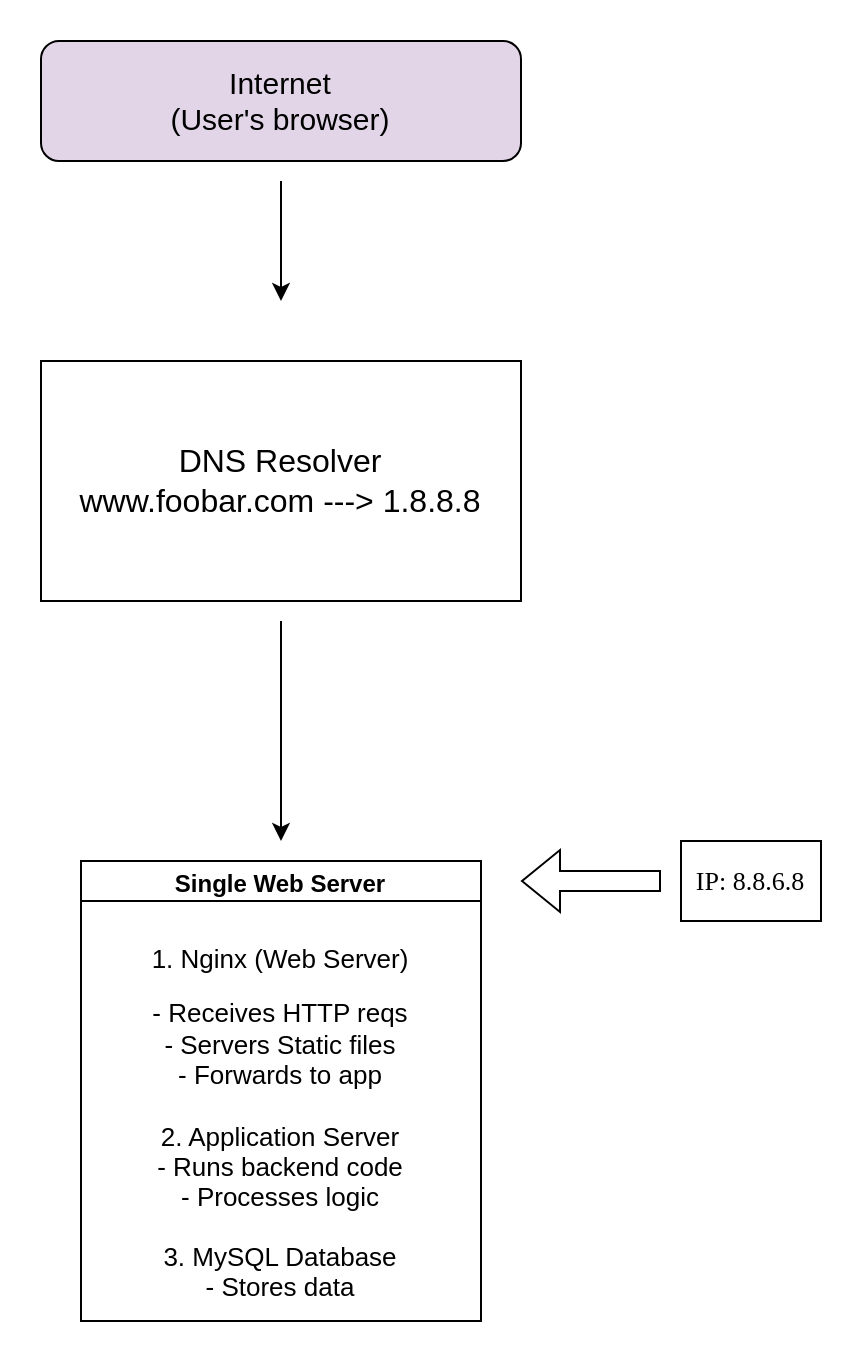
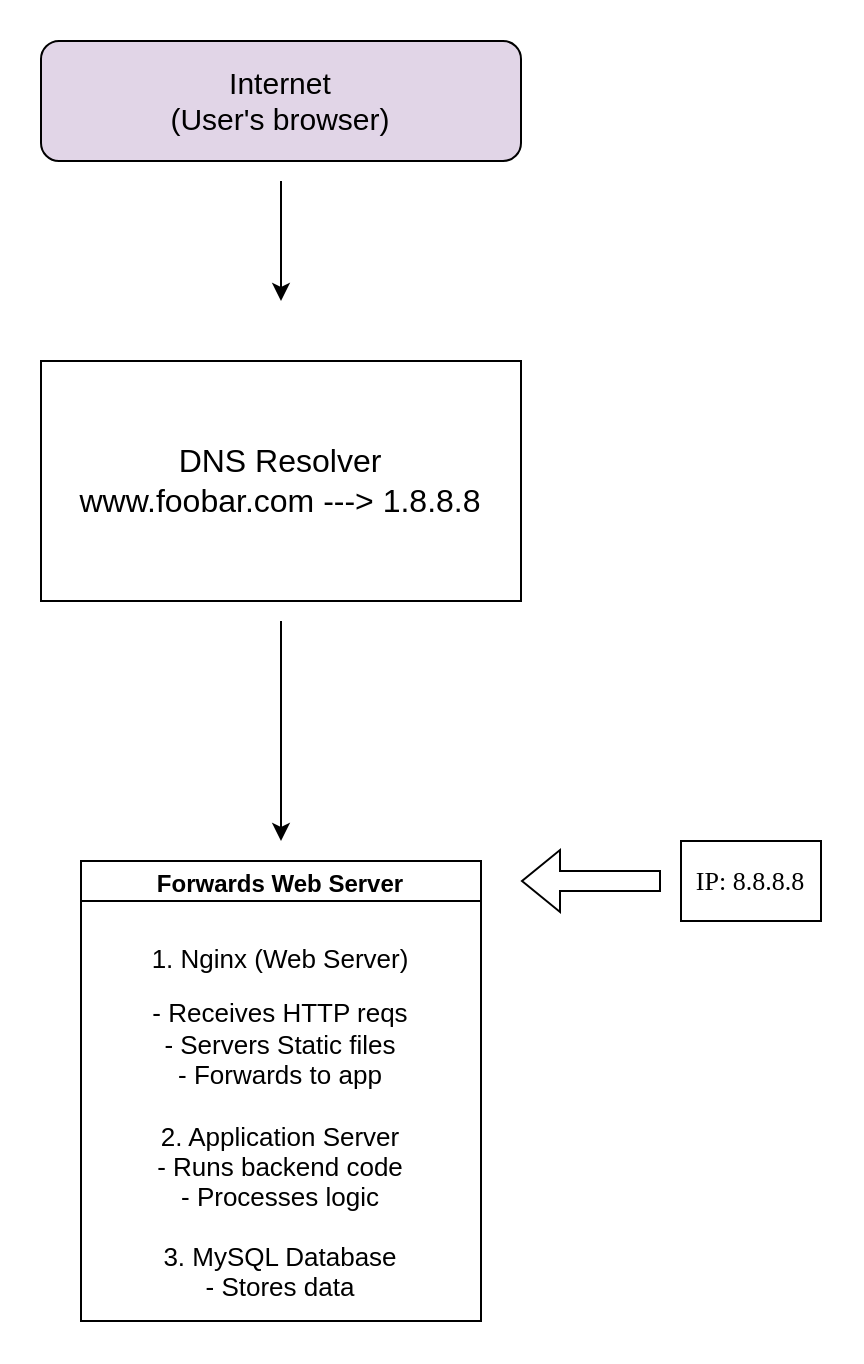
(751, 881) -> (751, 881)
(281, 885) -> (281, 885)
